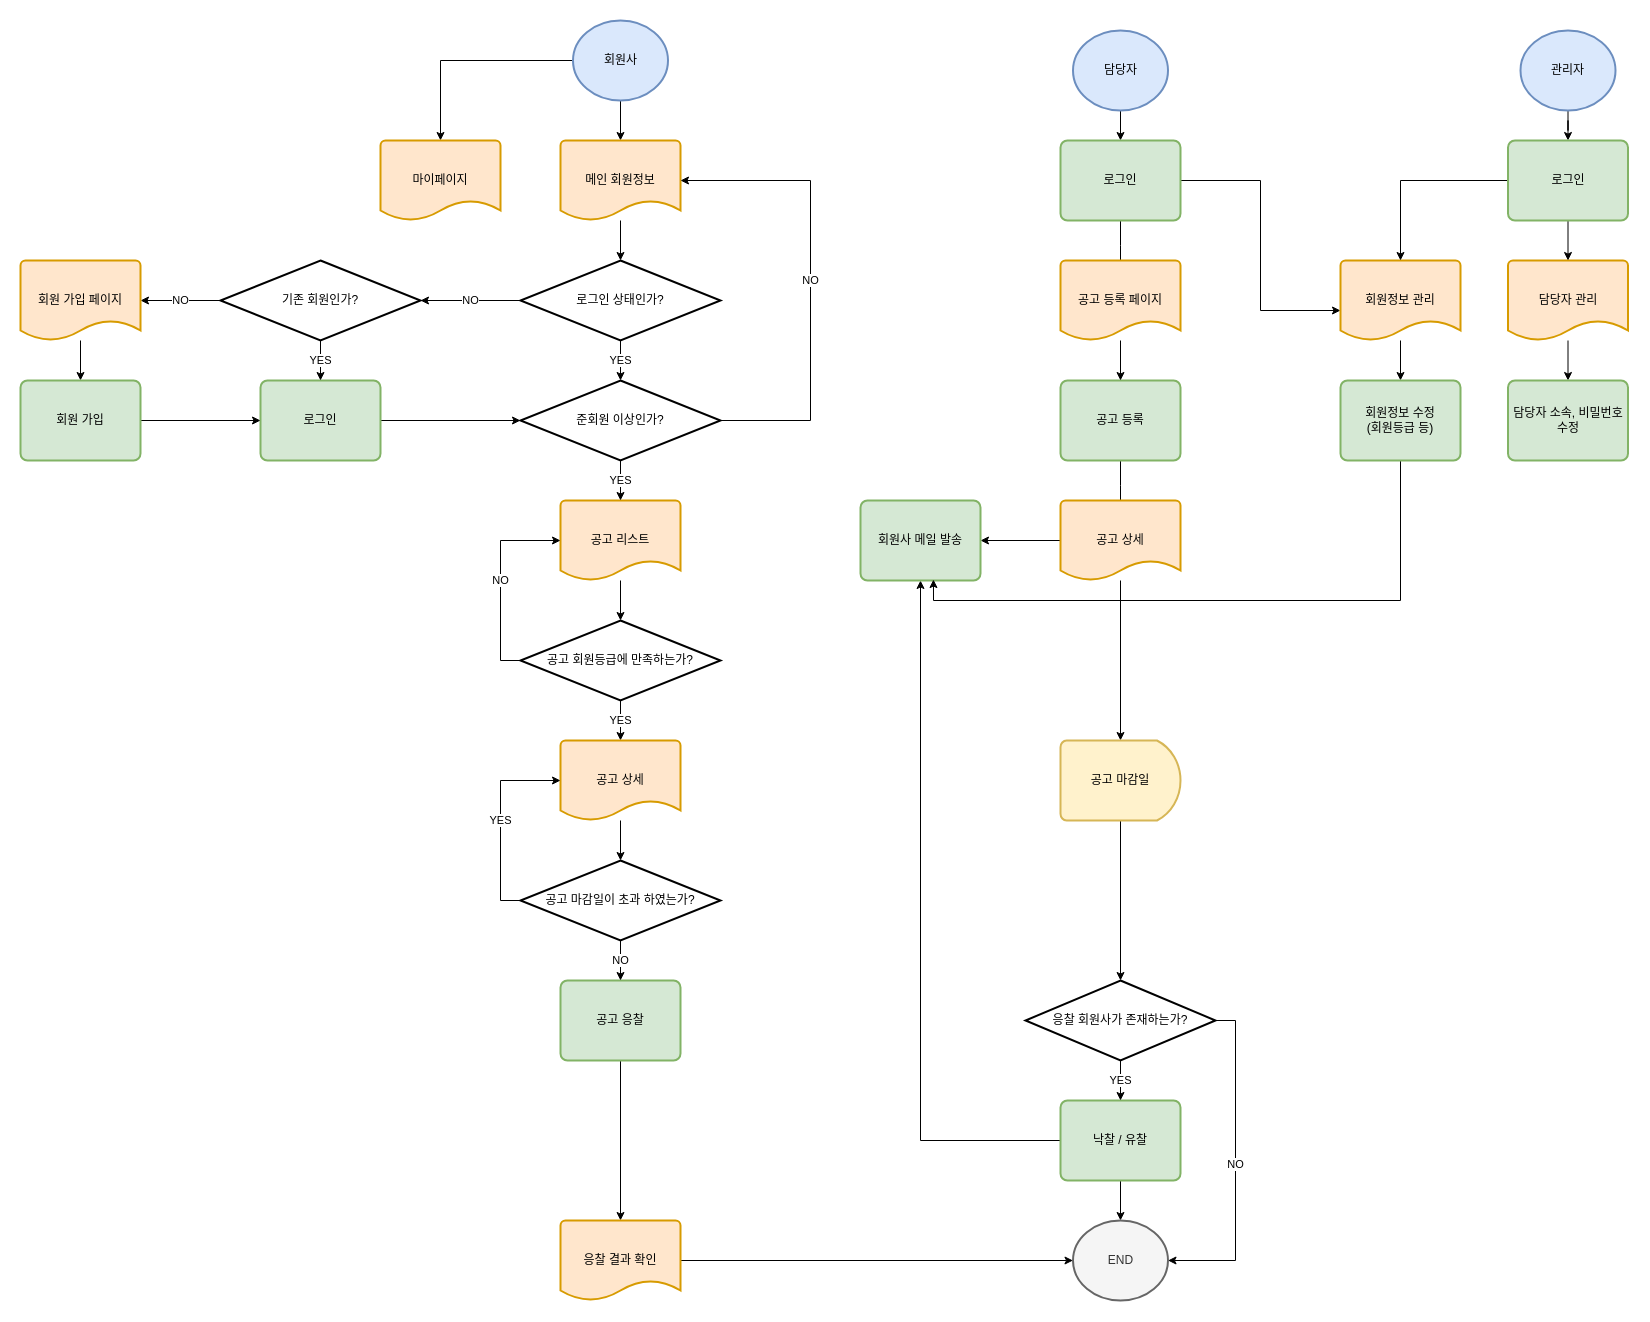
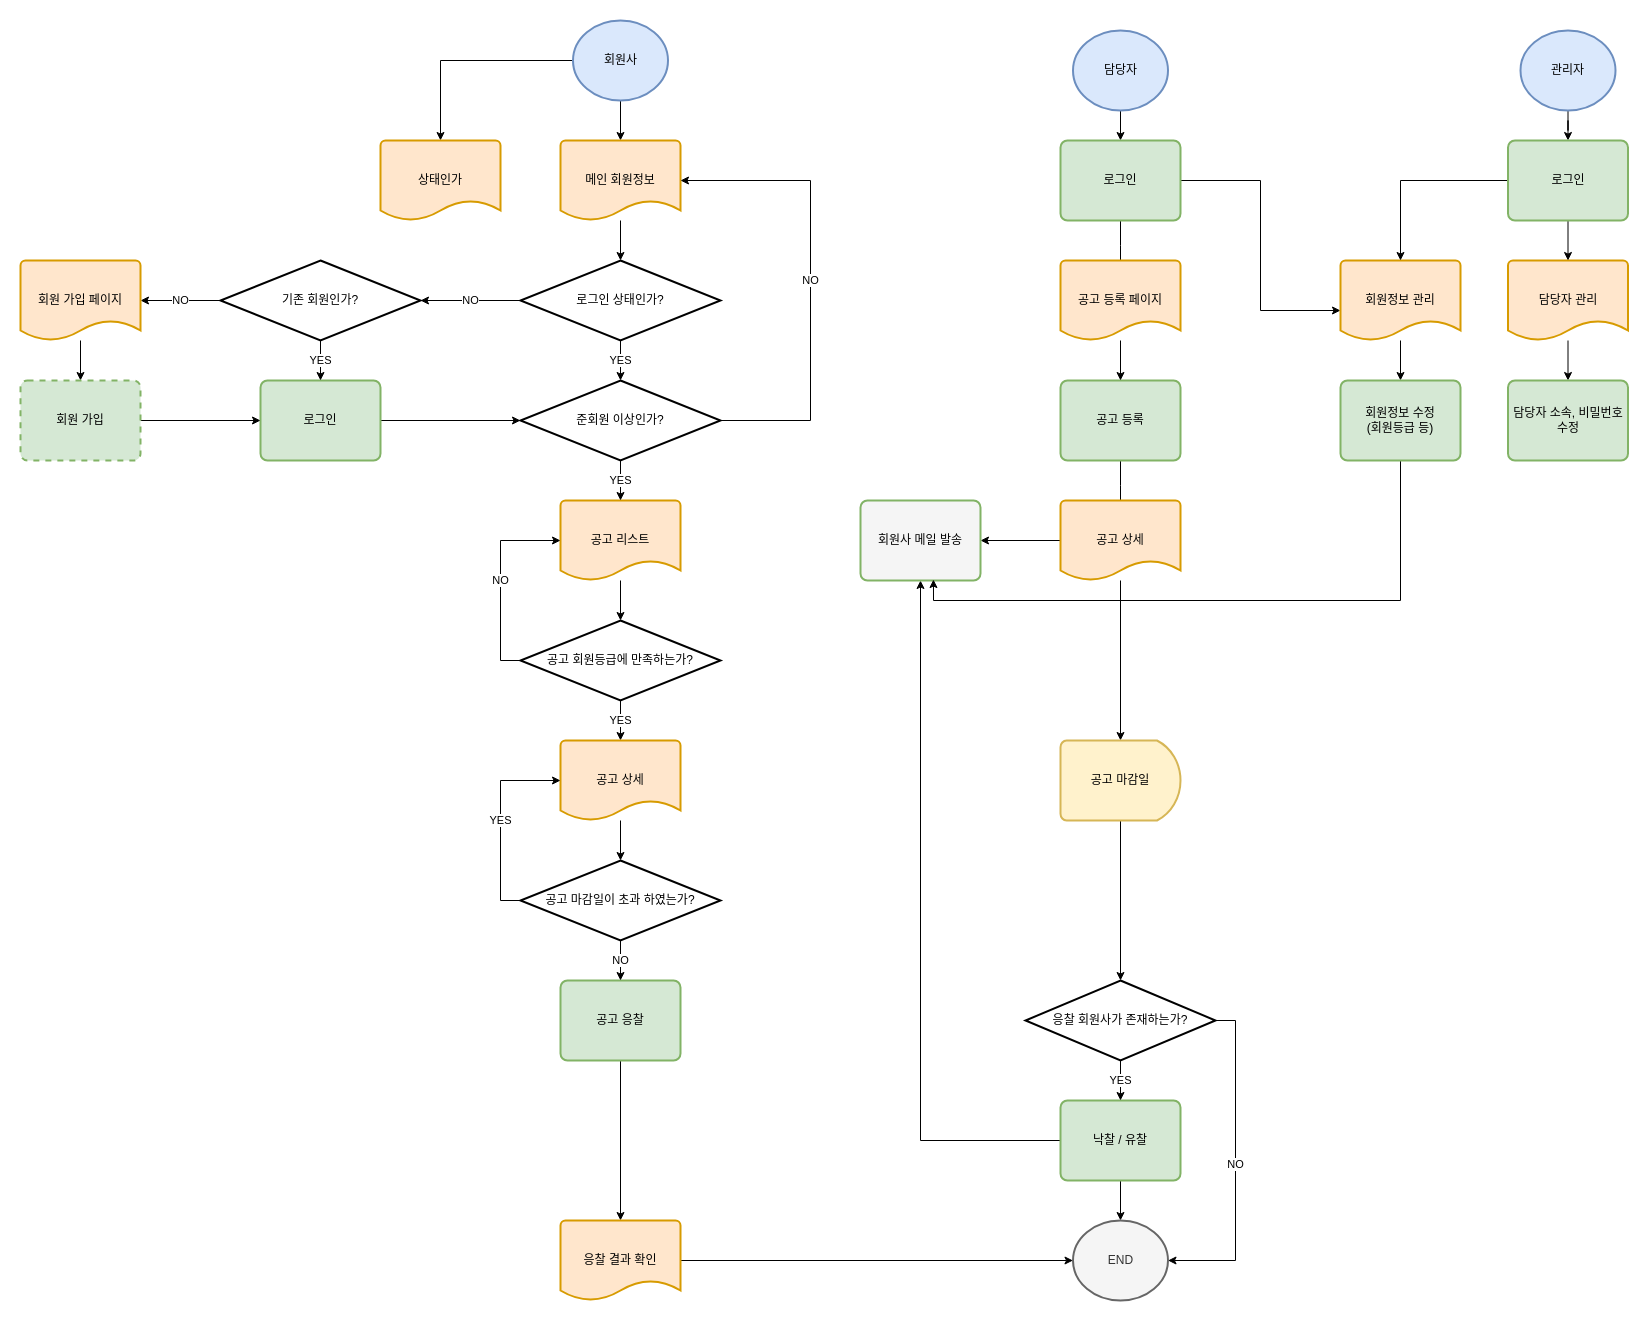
(441, 181) -> (441, 181)
(81, 421) -> (81, 421)
(921, 541) -> (921, 541)
